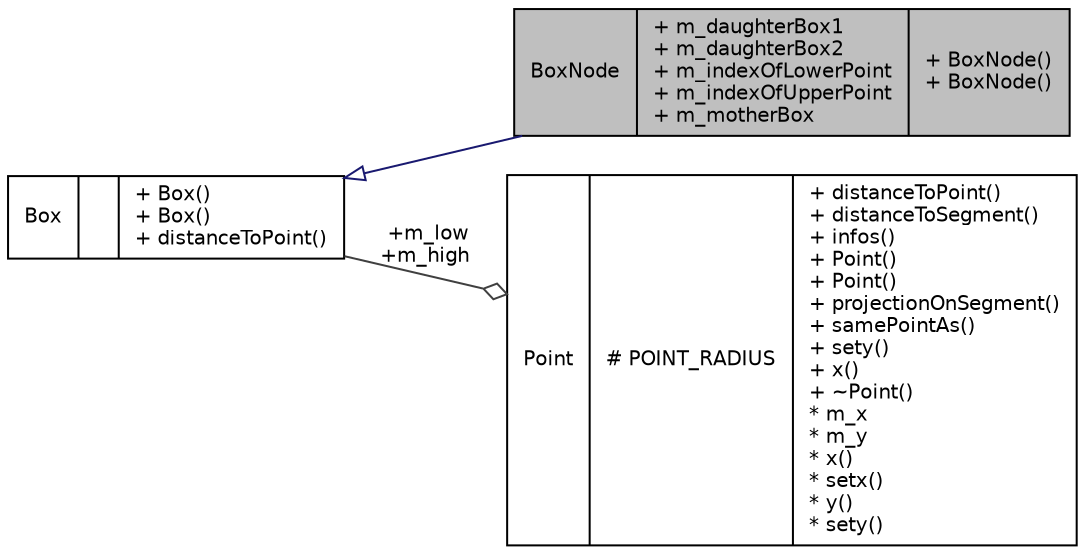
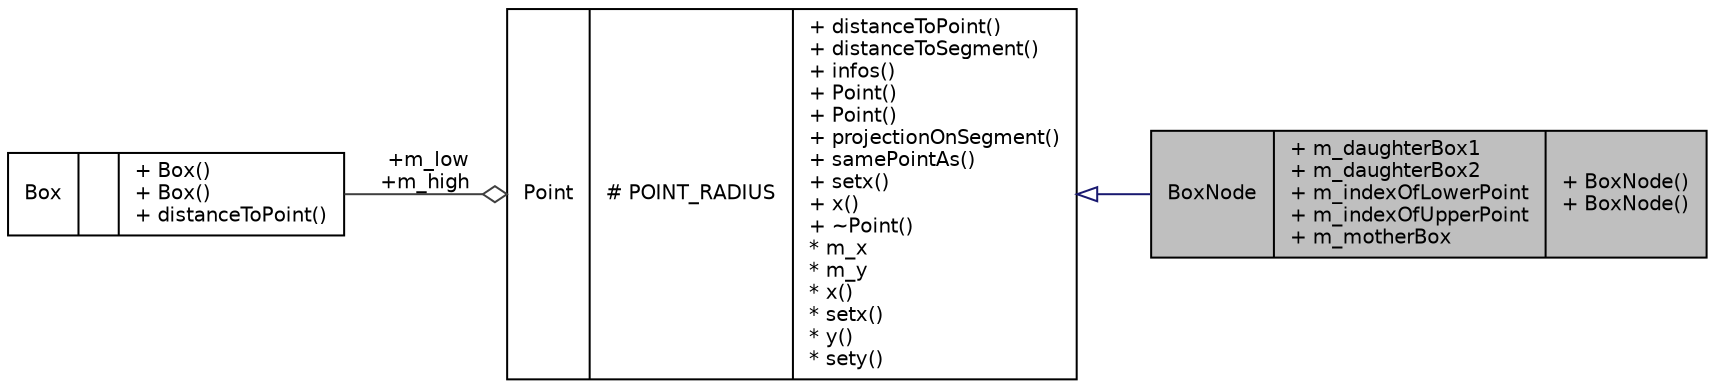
(443, 154) -> (1124, 194)
(849, 348) -> (849, 182)
